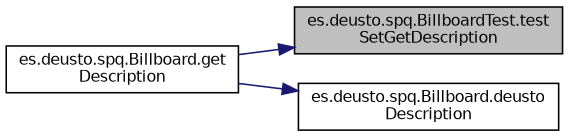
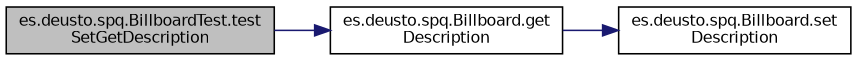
(259, 52) -> (294, 30)
(429, 107) -> (735, 30)
